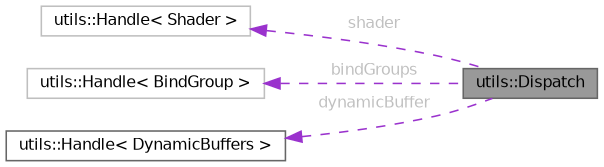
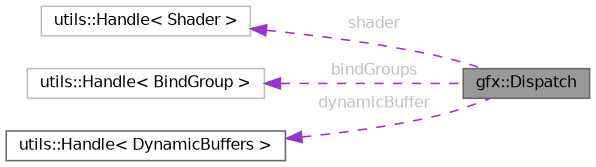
(530, 83) -> (526, 83)
